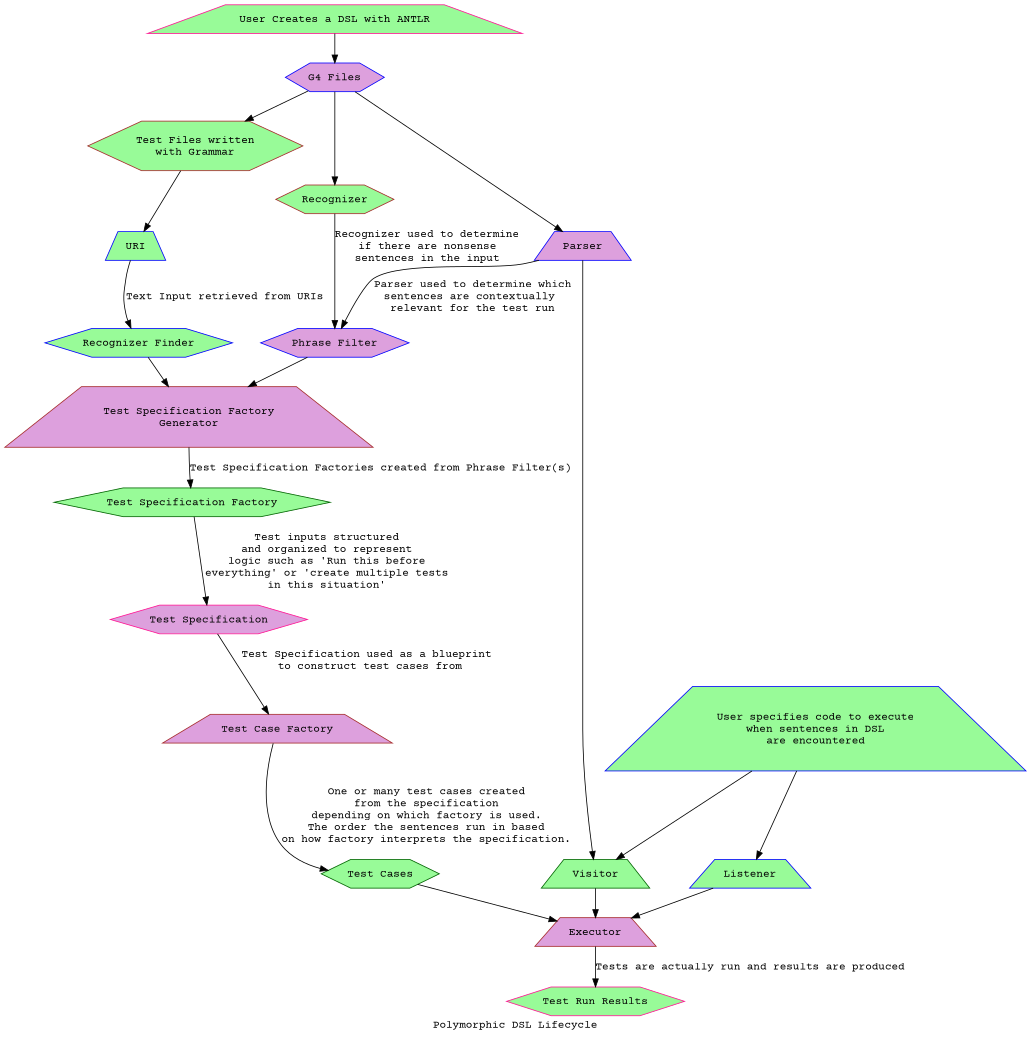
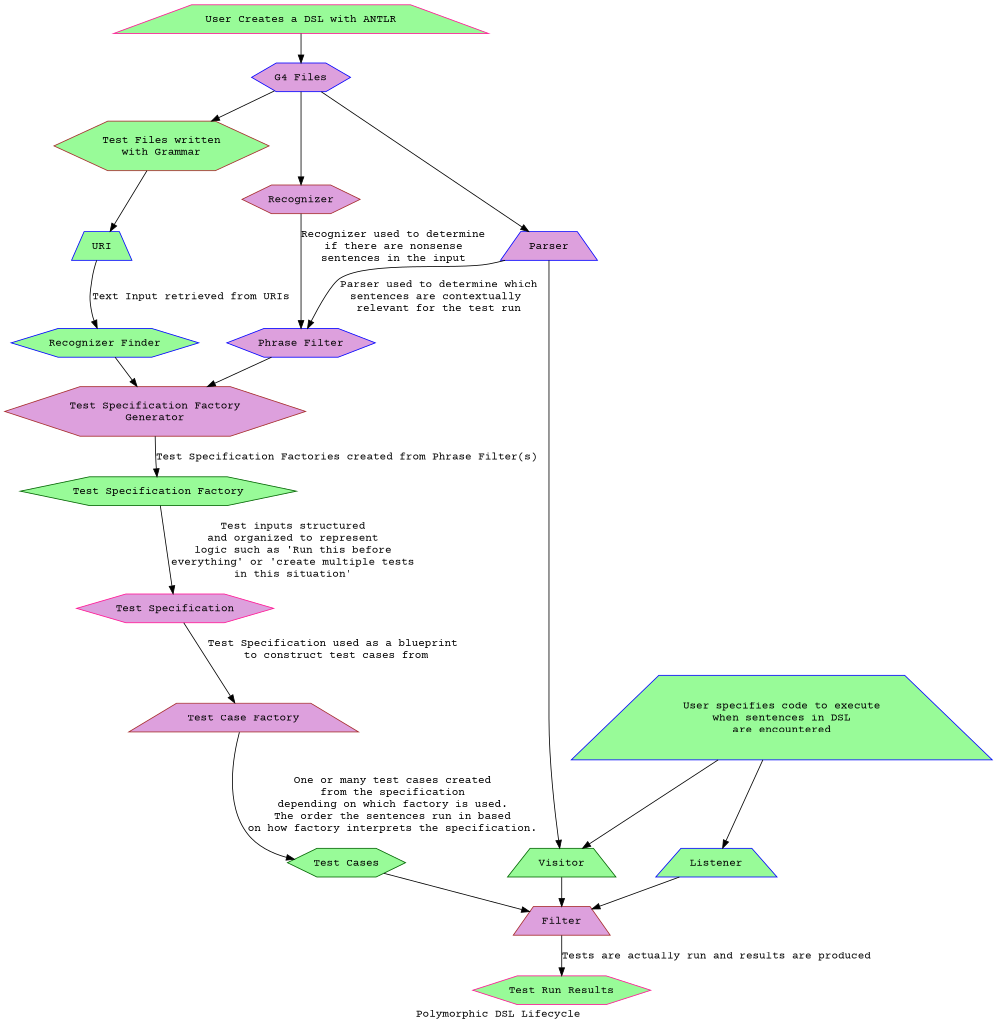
(335, 199) -> (301, 199)
(189, 417) -> (155, 411)
(596, 932) -> (562, 921)
